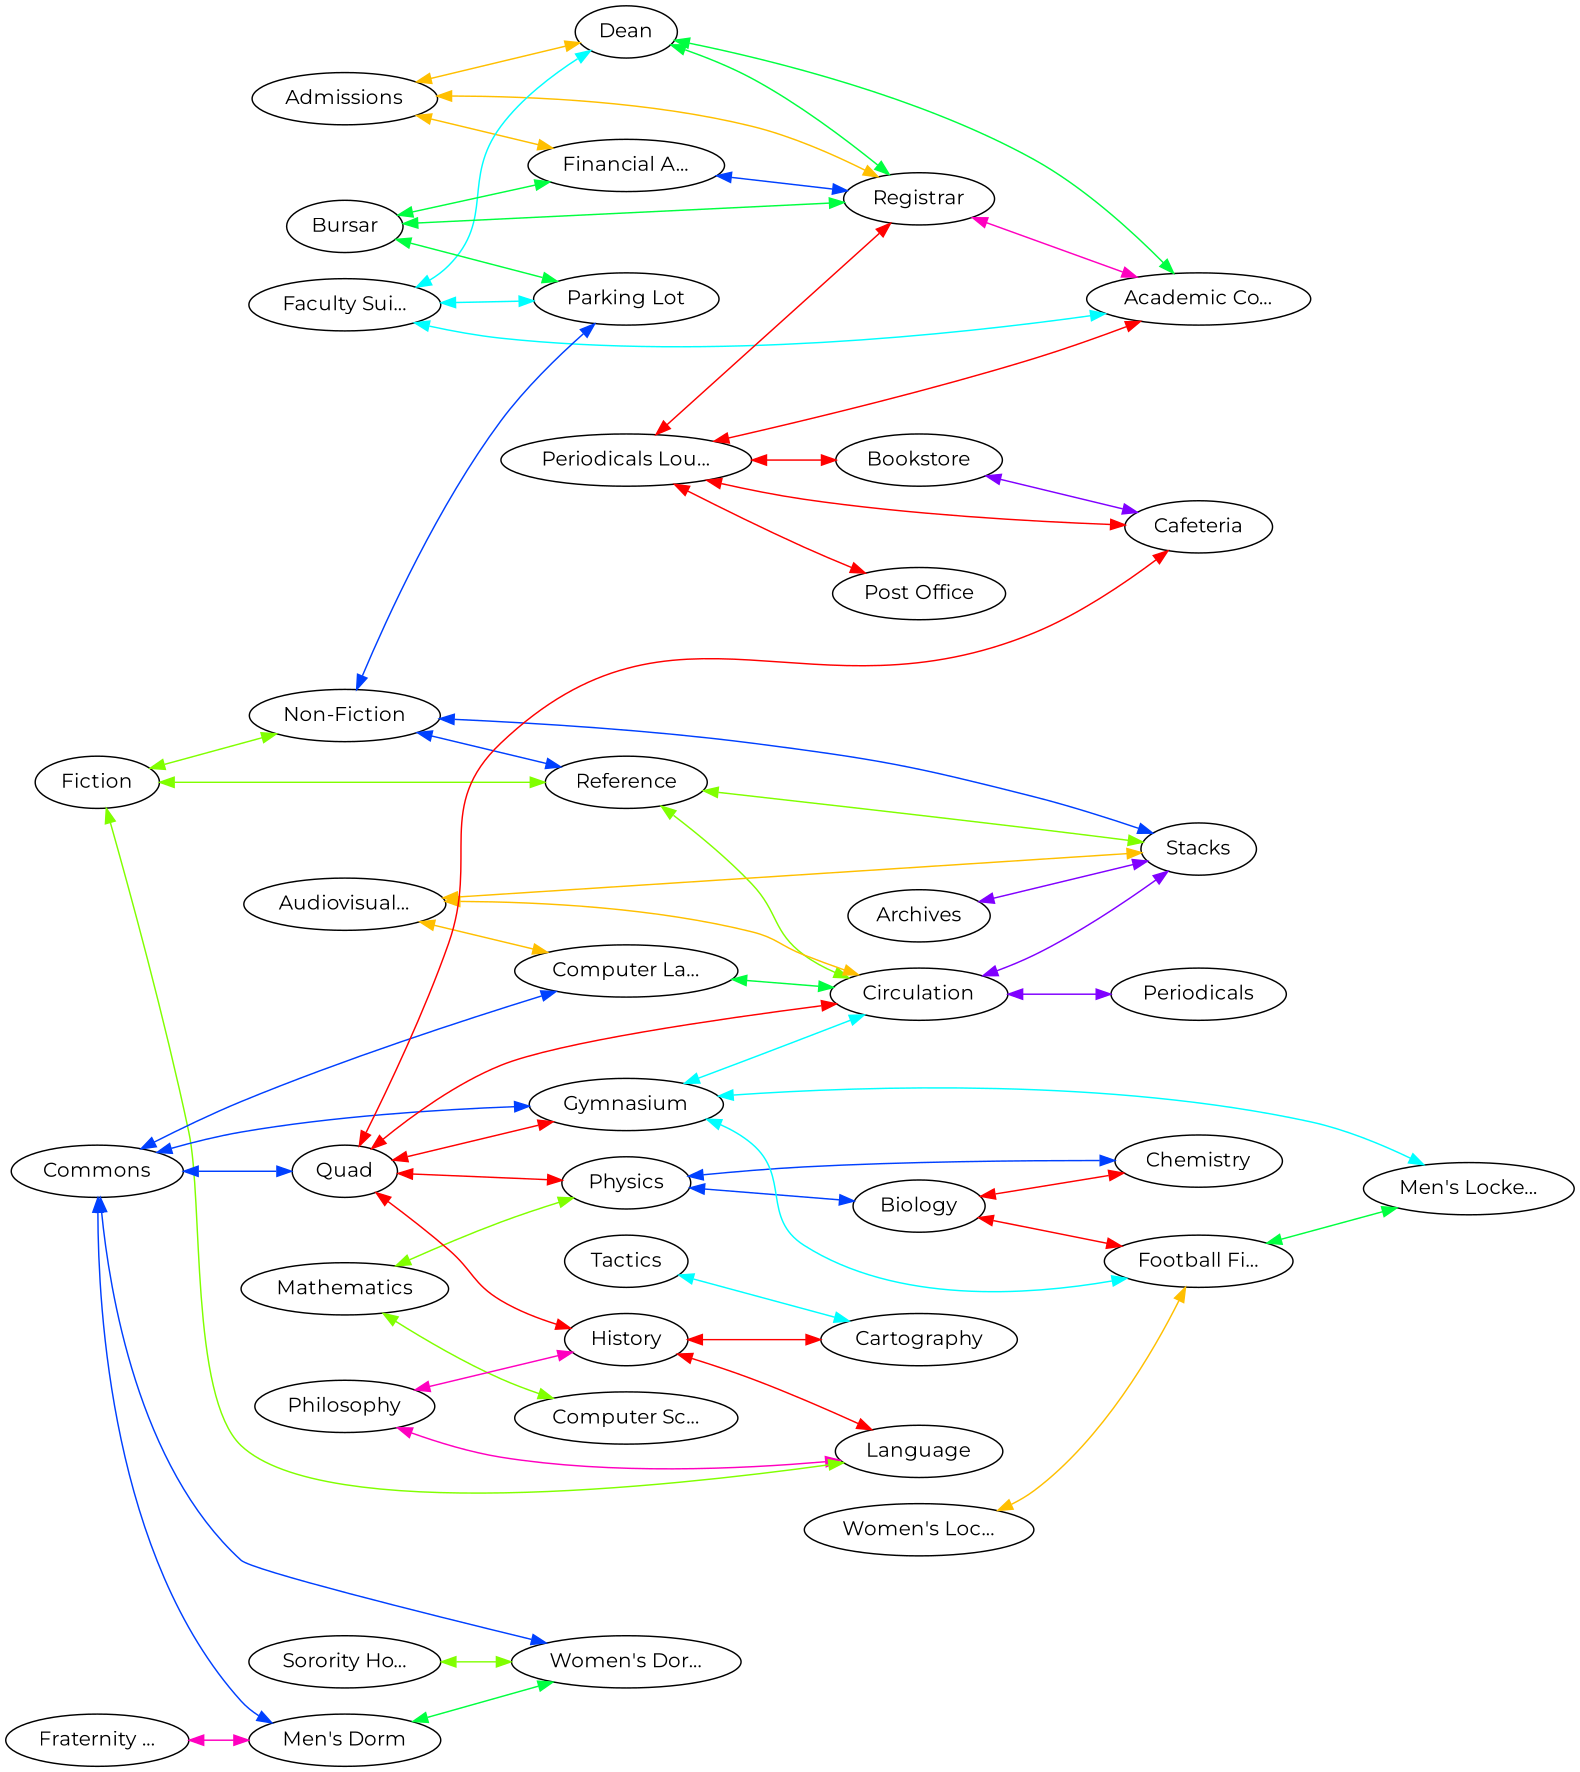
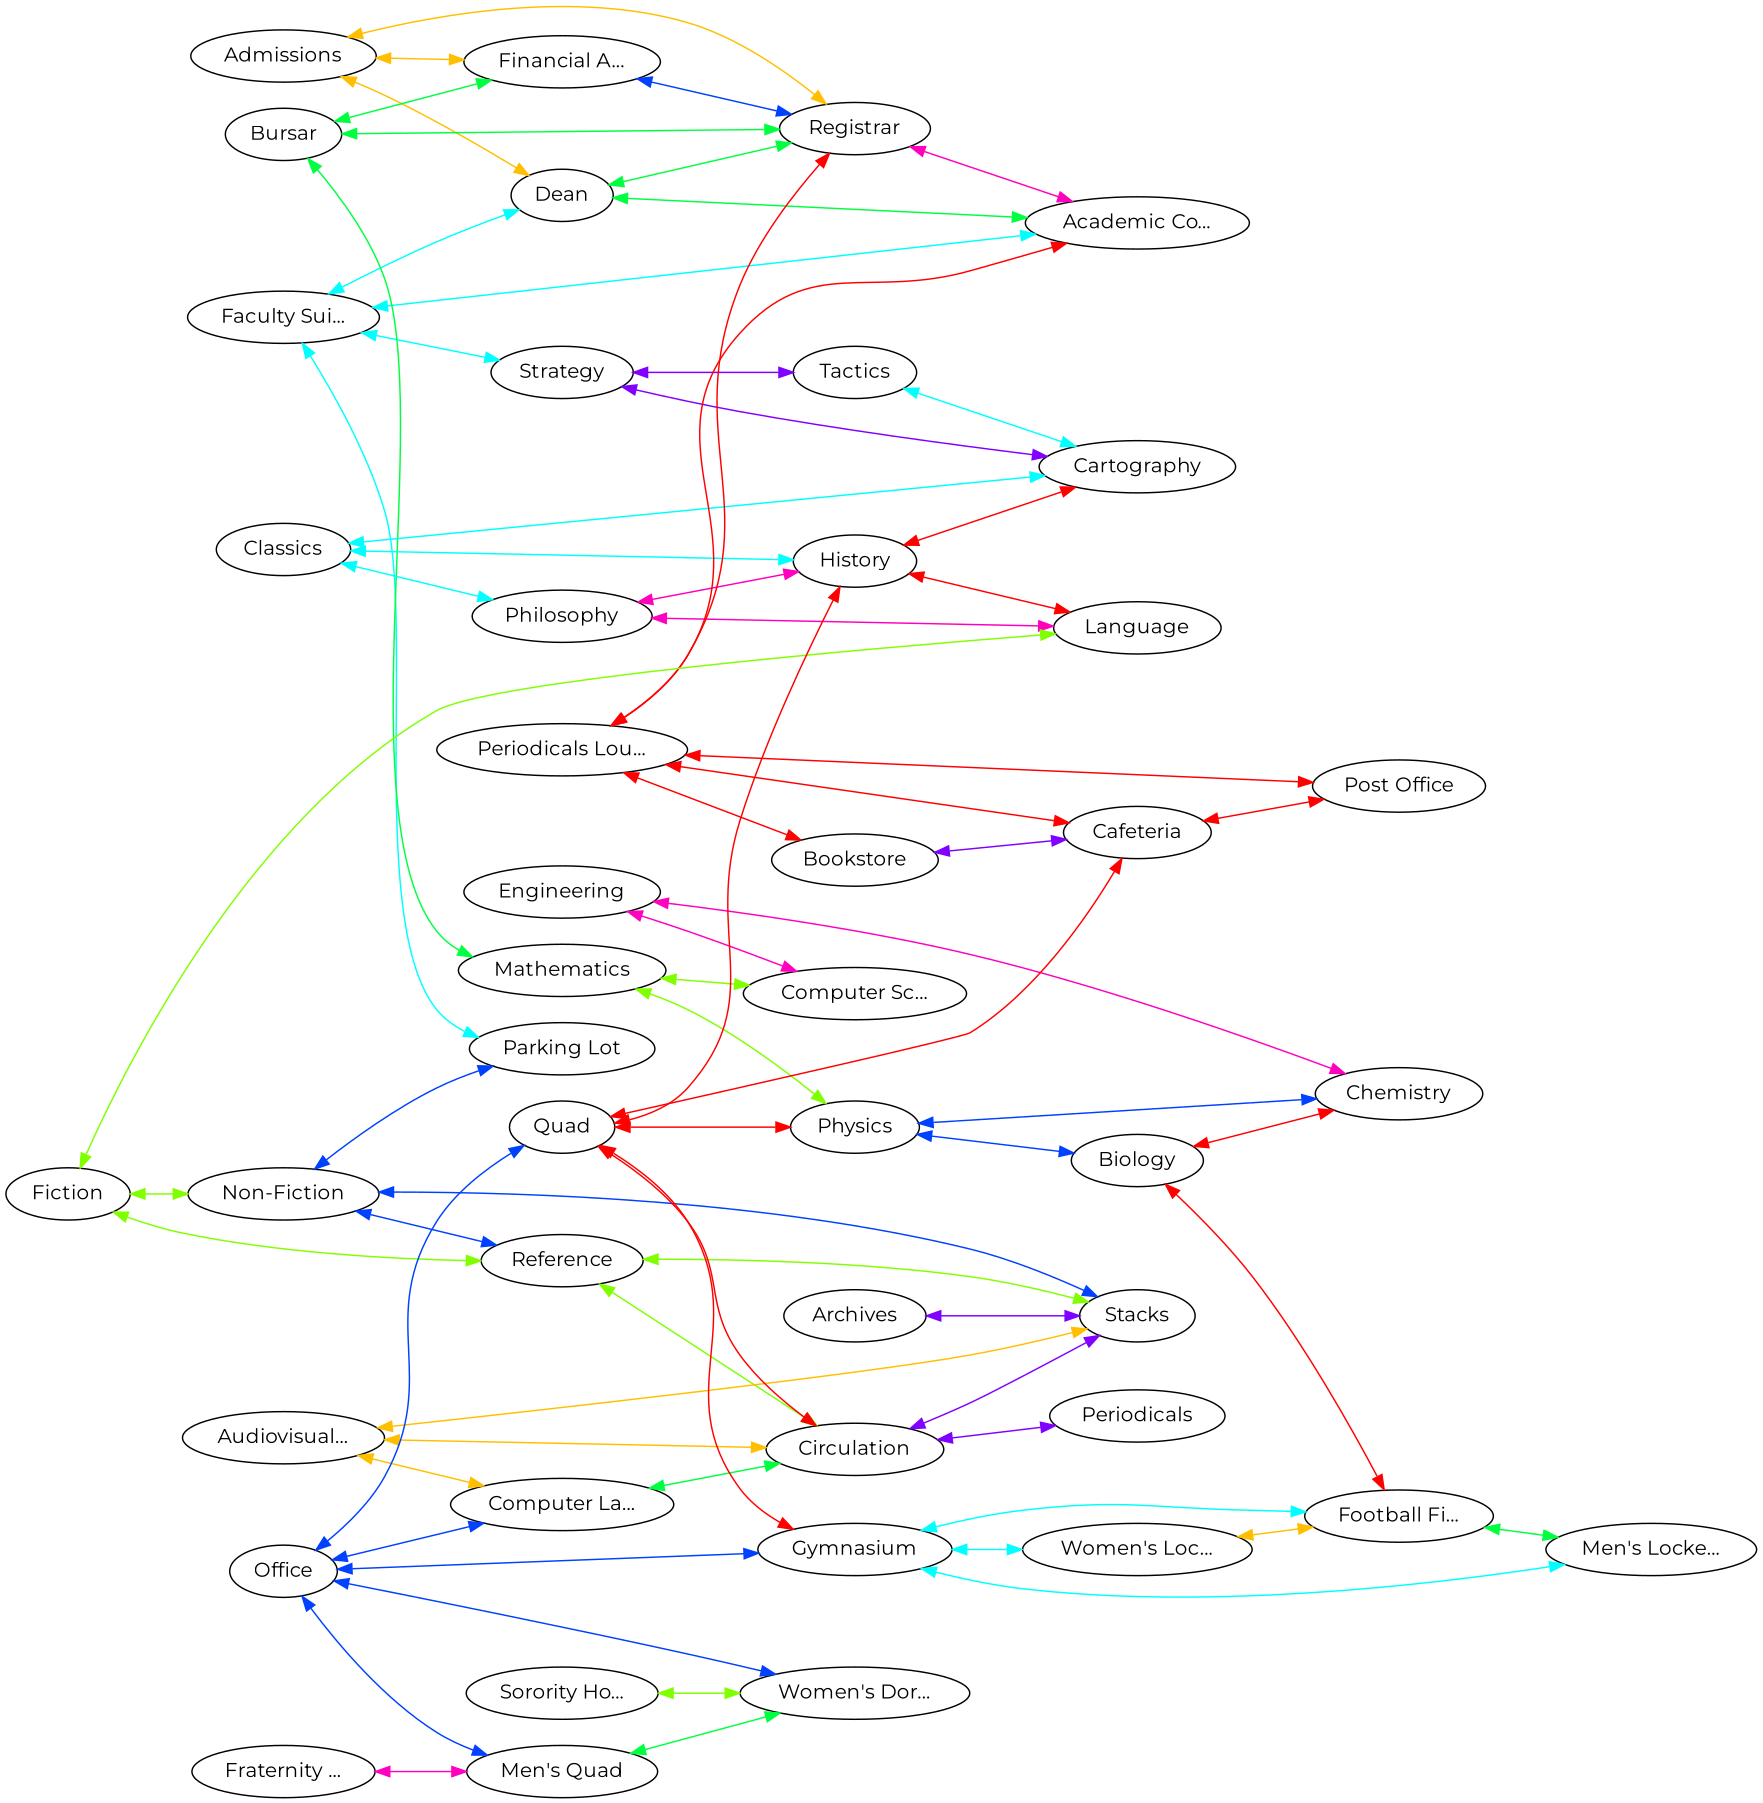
(476, 260) -> (398, 518)
none -> (562, 372)
none -> (284, 549)
none -> (1264, 810)
none -> (562, 892)
(774, 1049) -> (987, 1550)
(97, 1171) -> (284, 1571)
(345, 1740) -> (562, 1772)
